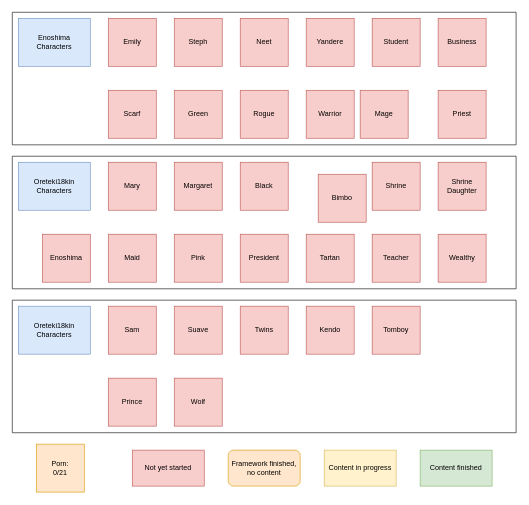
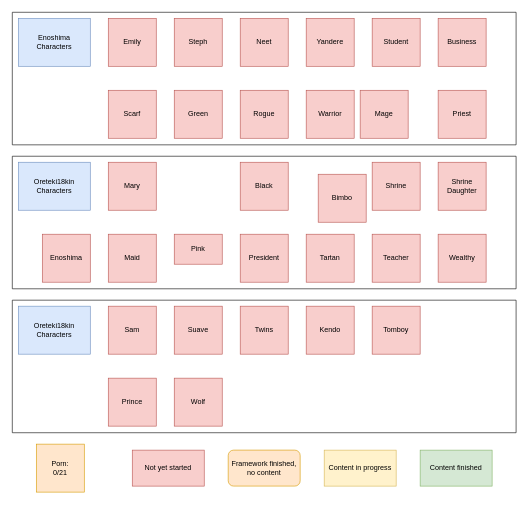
(198, 186) -> none
(198, 258) -> (198, 249)
